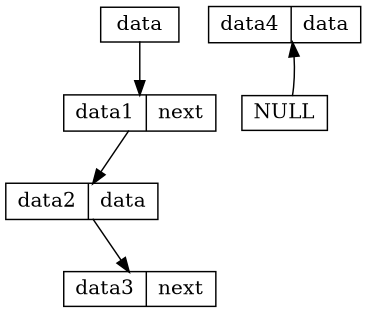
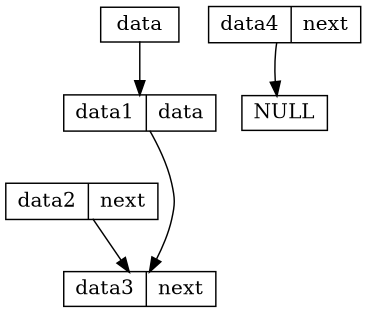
(326, 24) -> (326, 24)
(294, 76) -> (275, 62)
(181, 112) -> (181, 112)
(115, 151) -> (174, 194)
(123, 201) -> (123, 201)
